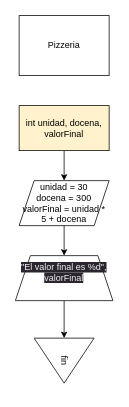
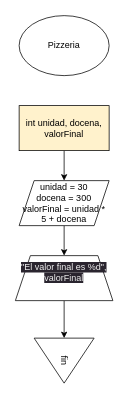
(64, 45) -> (64, 45)
